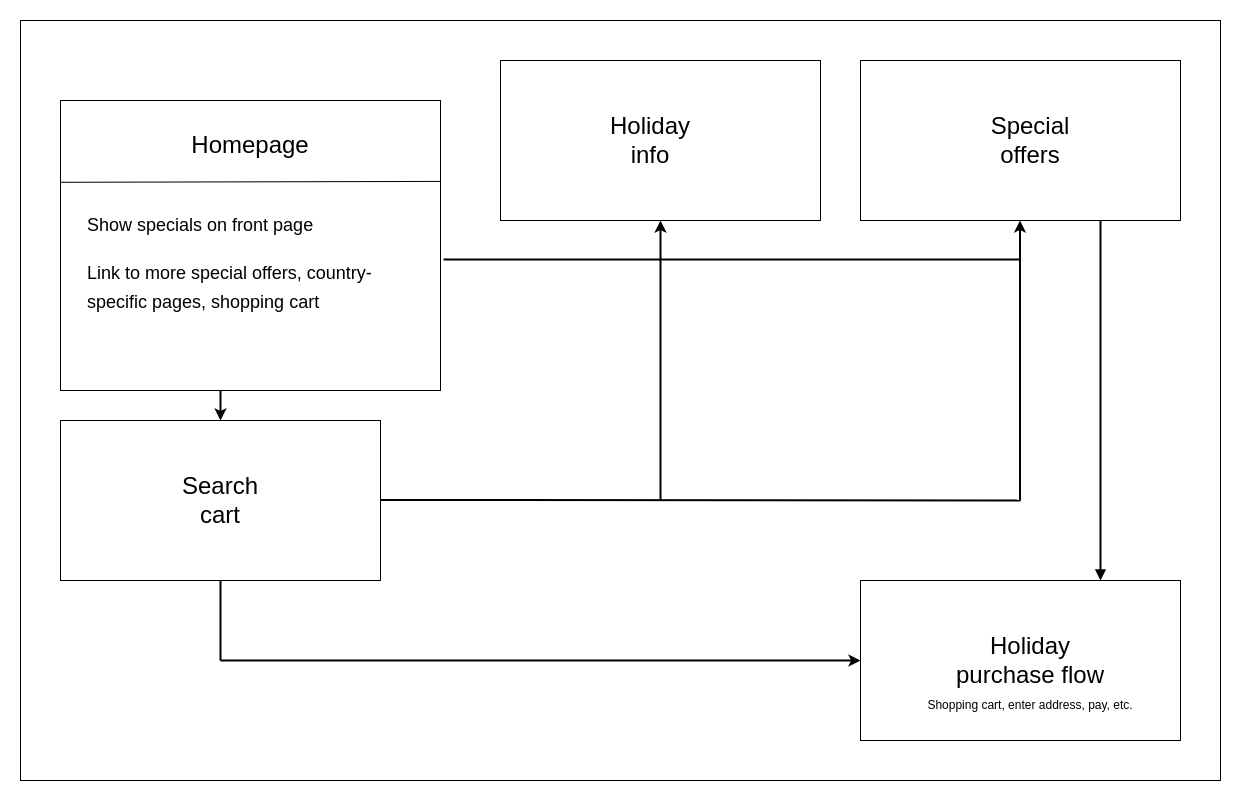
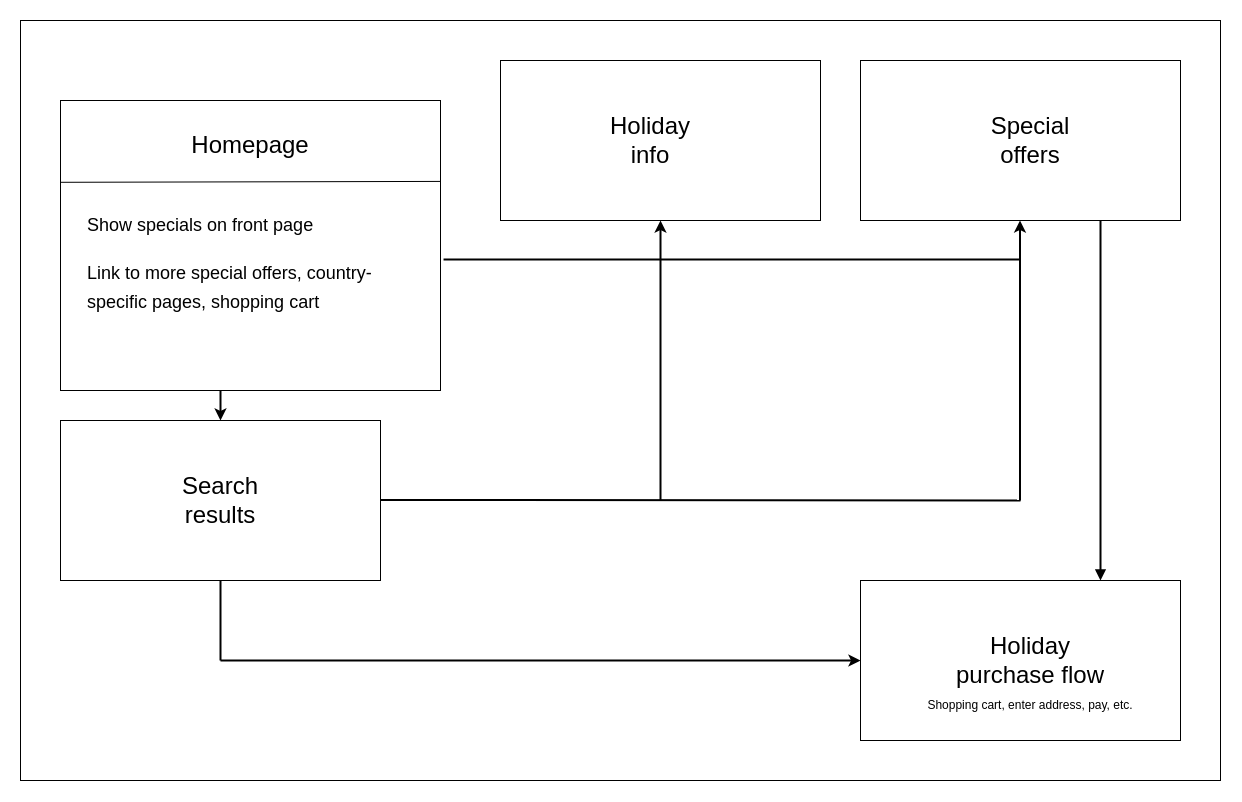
(221, 501) -> (221, 501)
